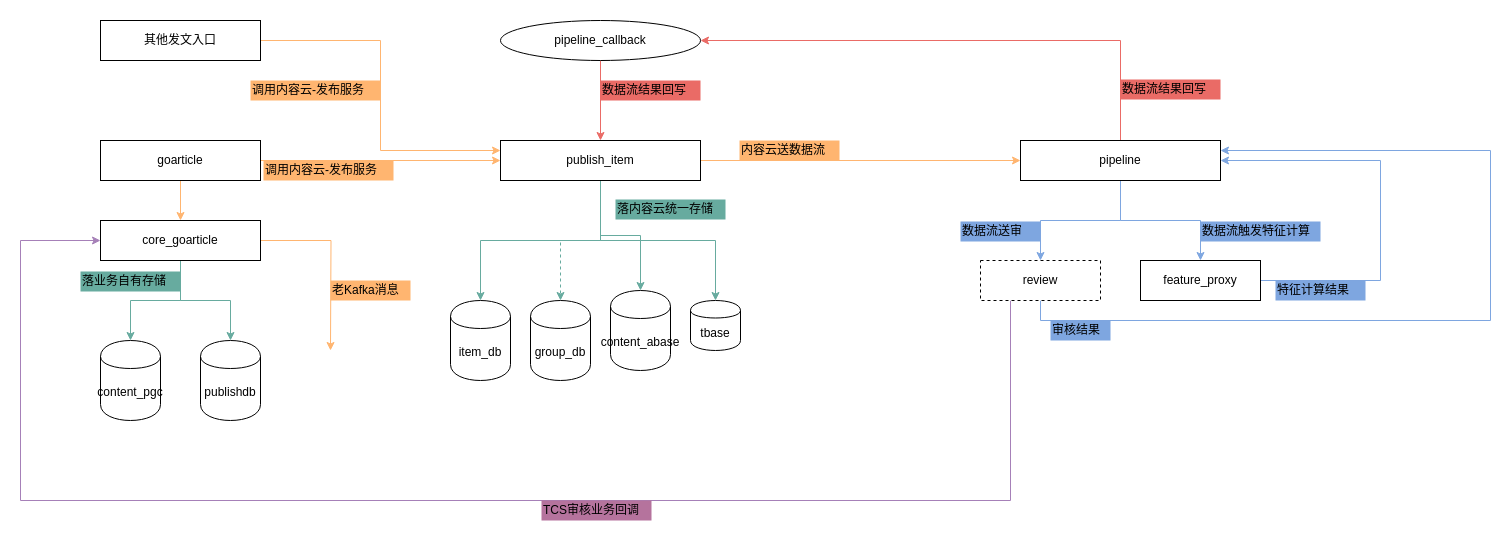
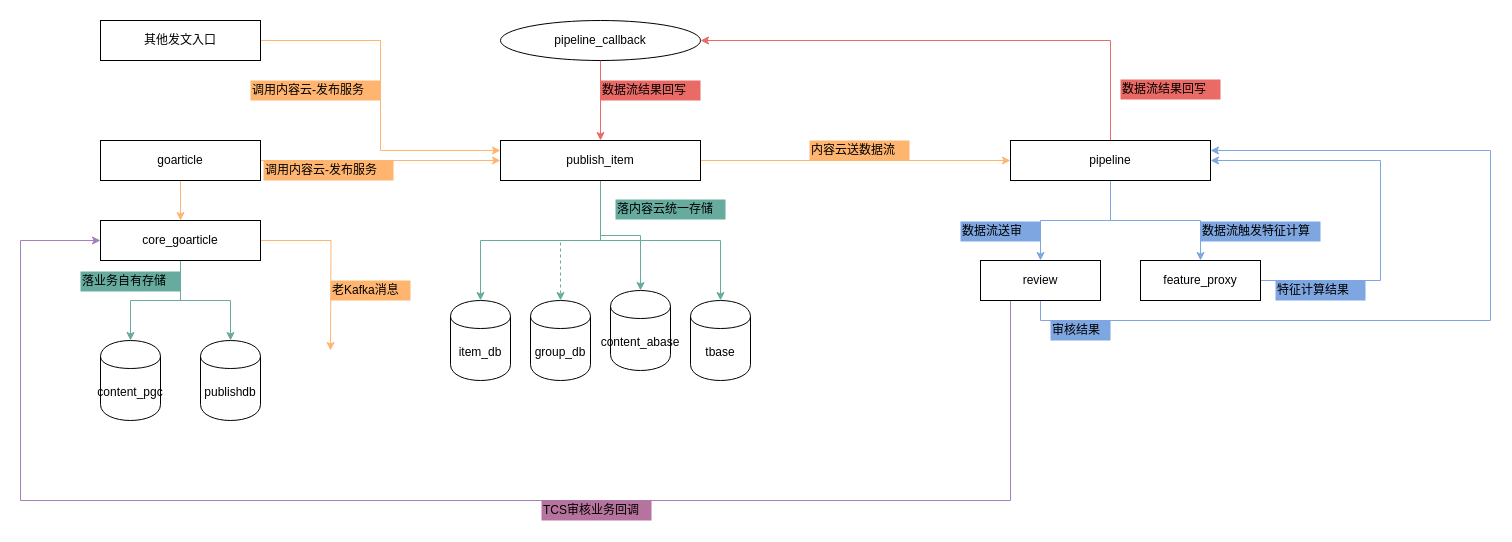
(790, 151) -> (860, 151)
(1121, 161) -> (1111, 161)
(1041, 281) -> (1041, 281)
(716, 326) -> (721, 341)
